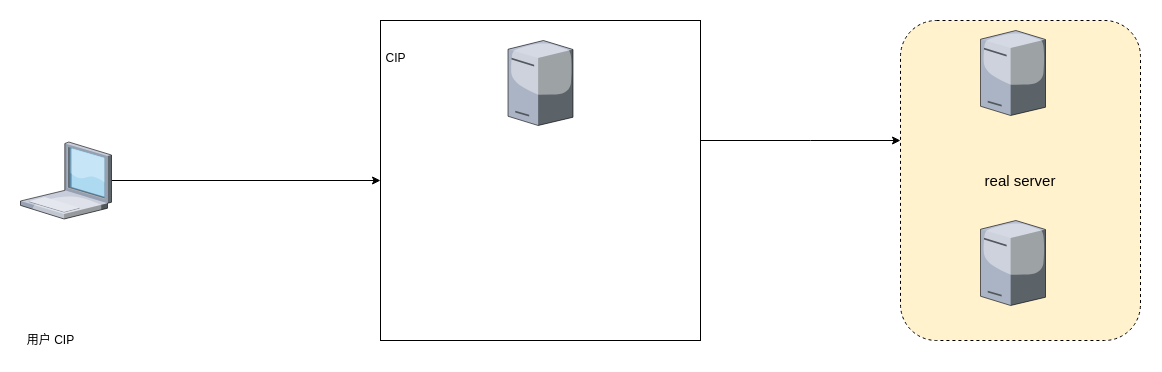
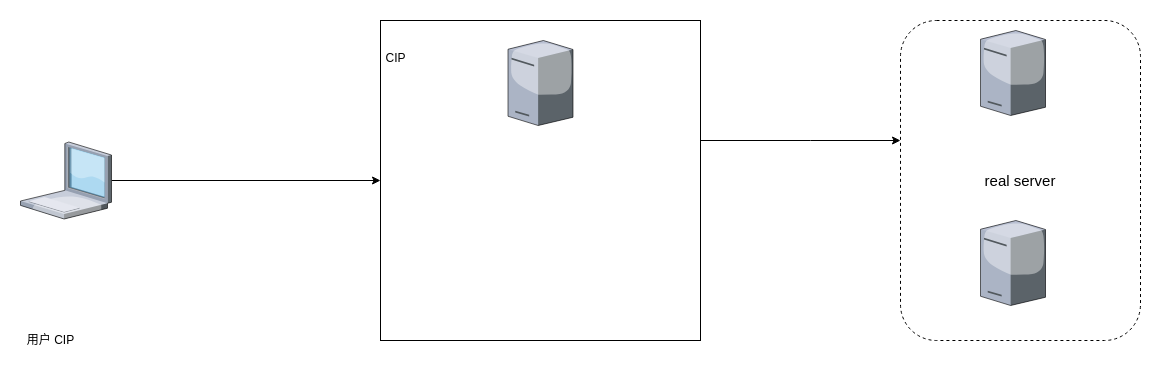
(1021, 181) -> (1021, 181)
